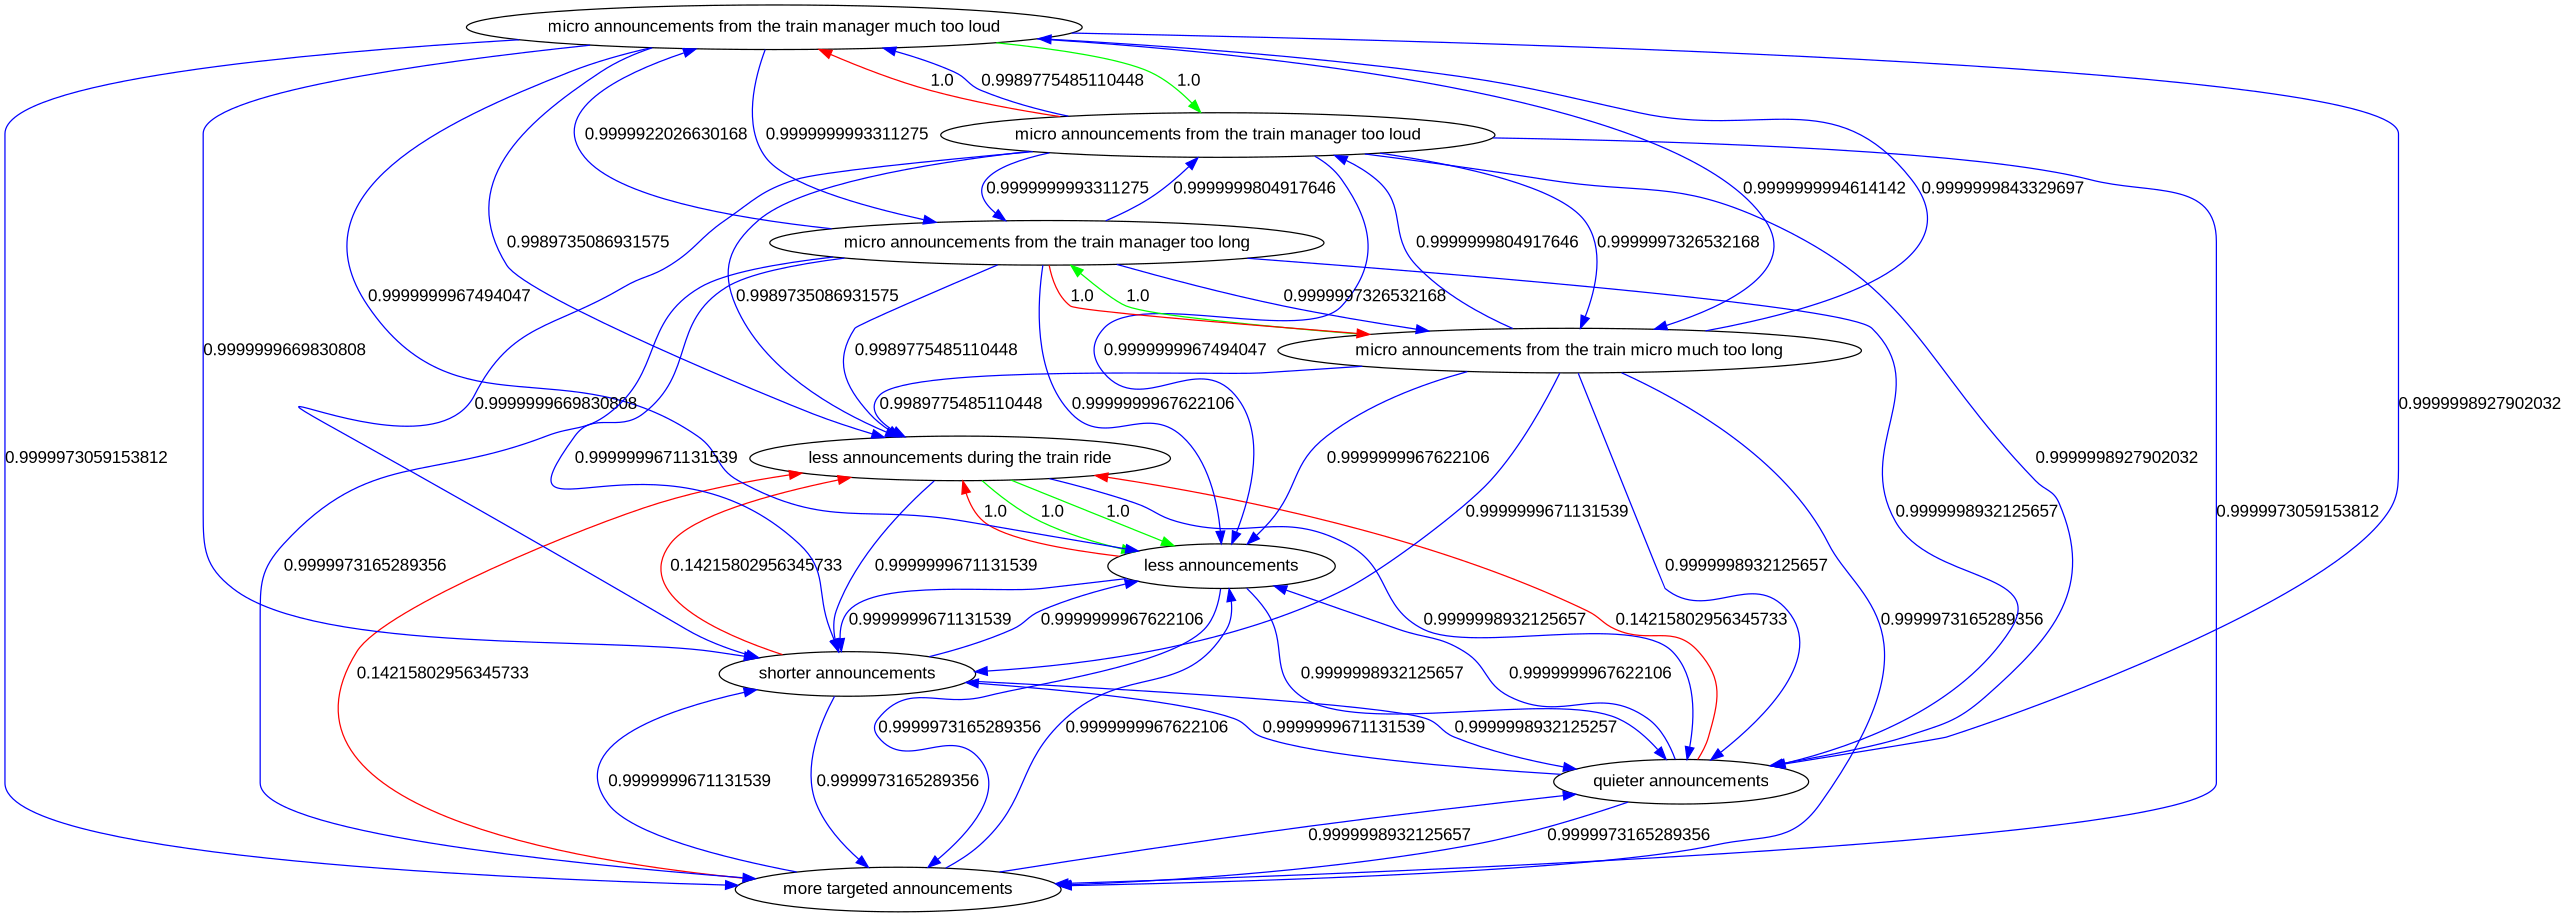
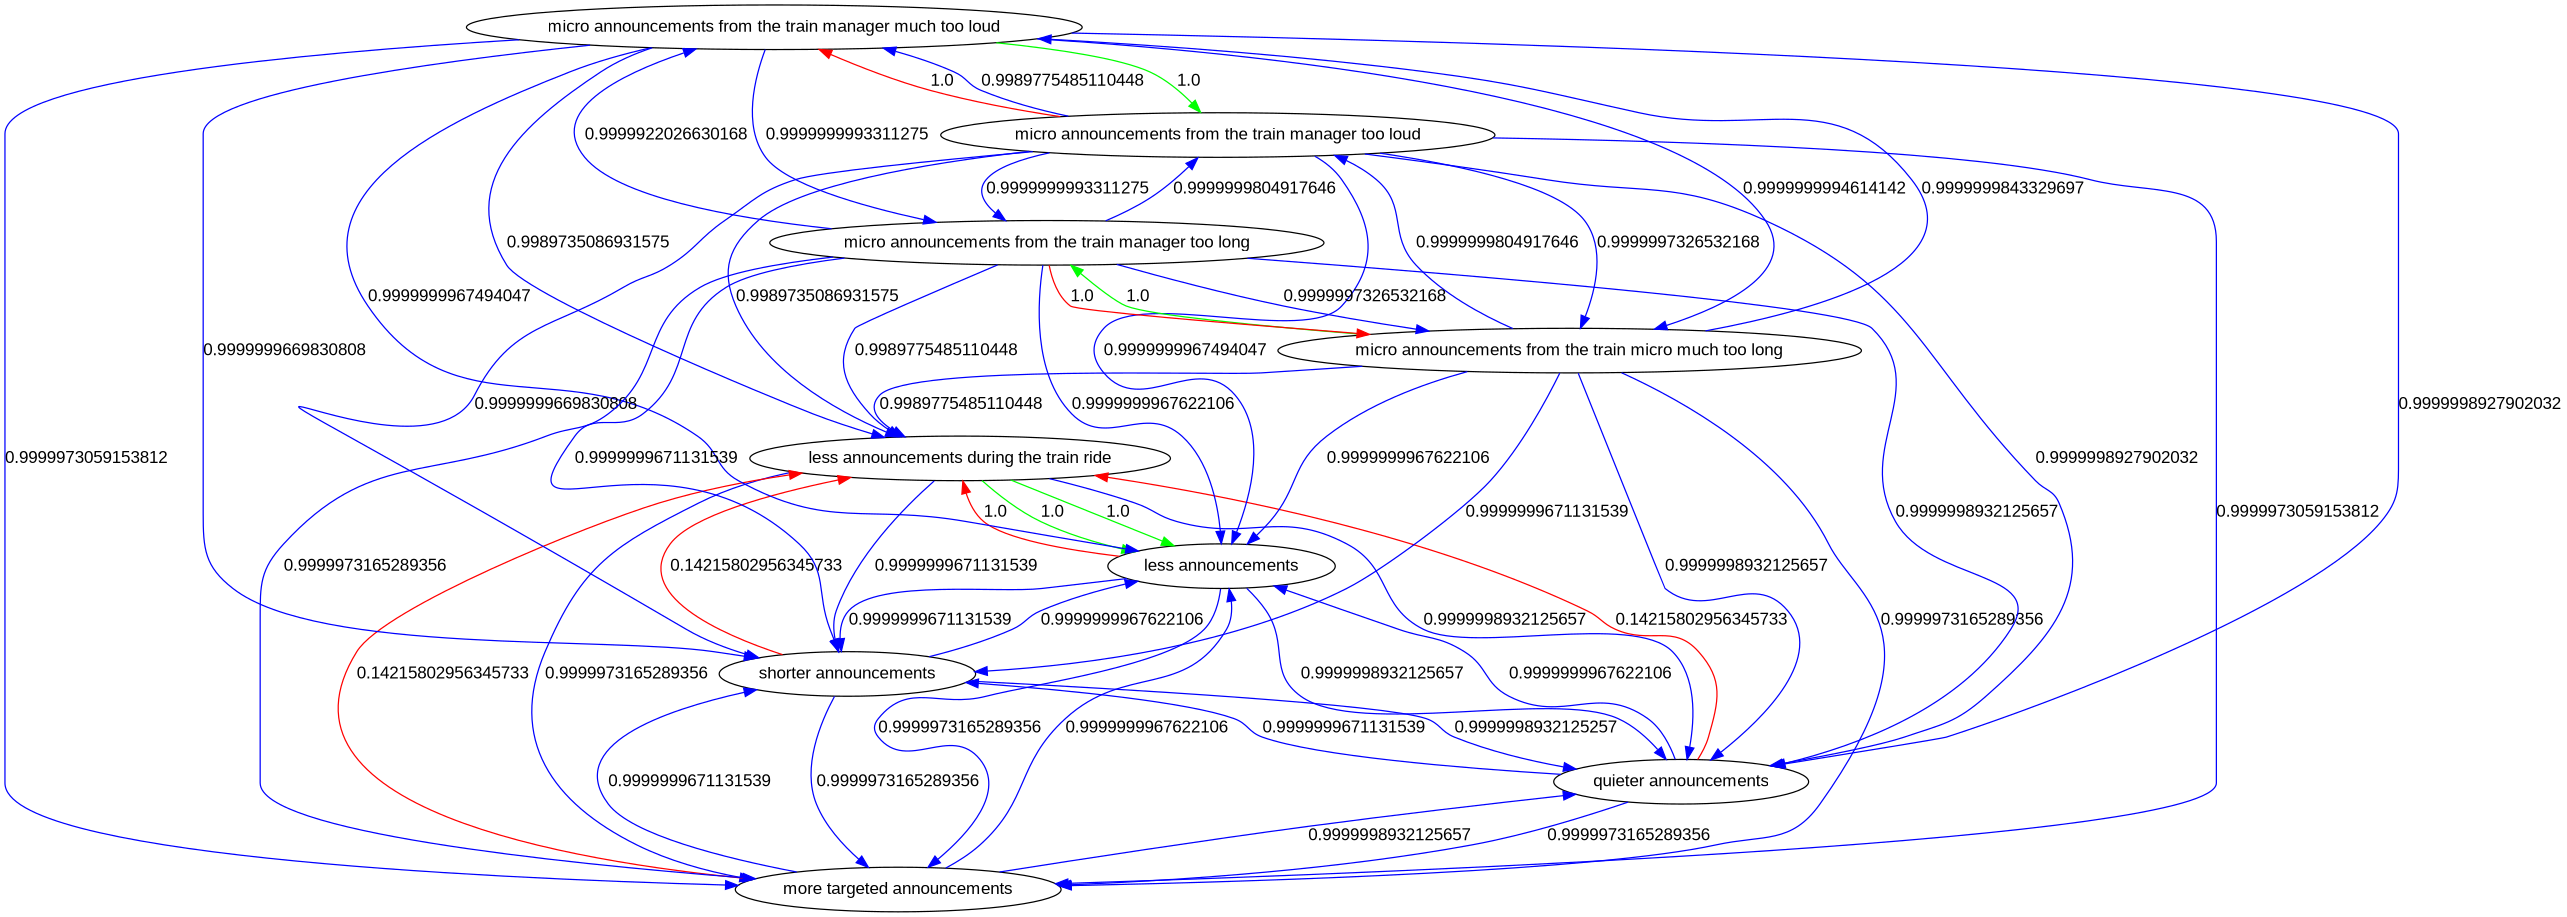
none -> (541, 666)
